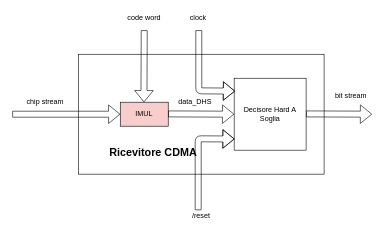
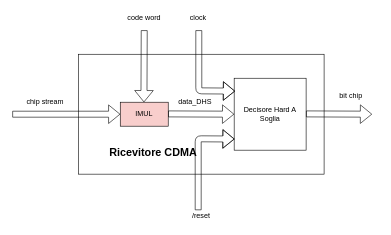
(351, 96) -> (351, 96)
